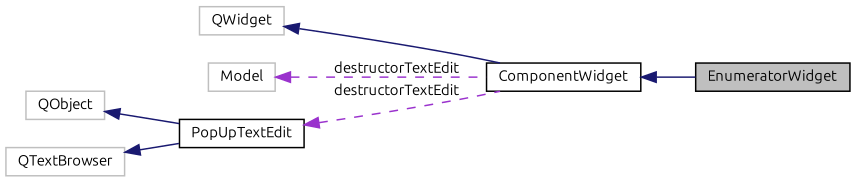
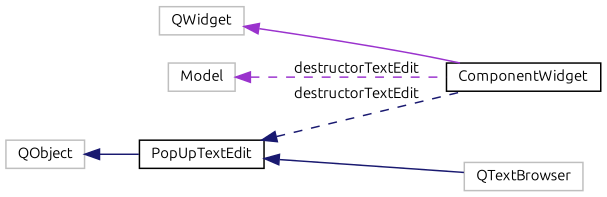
(400, 44) -> (360, 44)
(773, 77) -> none
(410, 108) -> (370, 114)
(159, 147) -> (372, 166)
